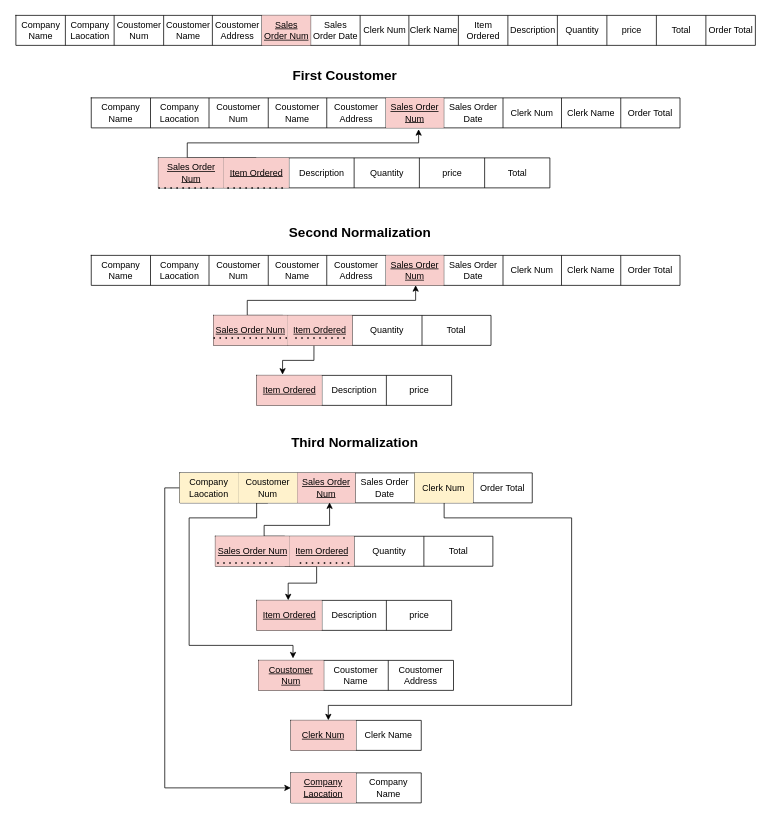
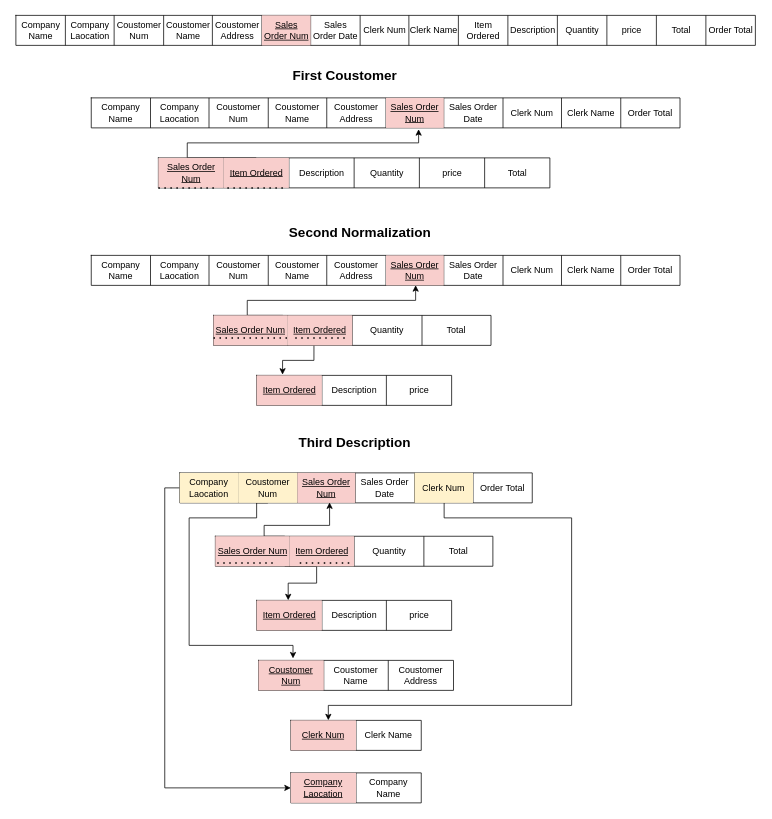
(355, 443) -> (355, 443)
